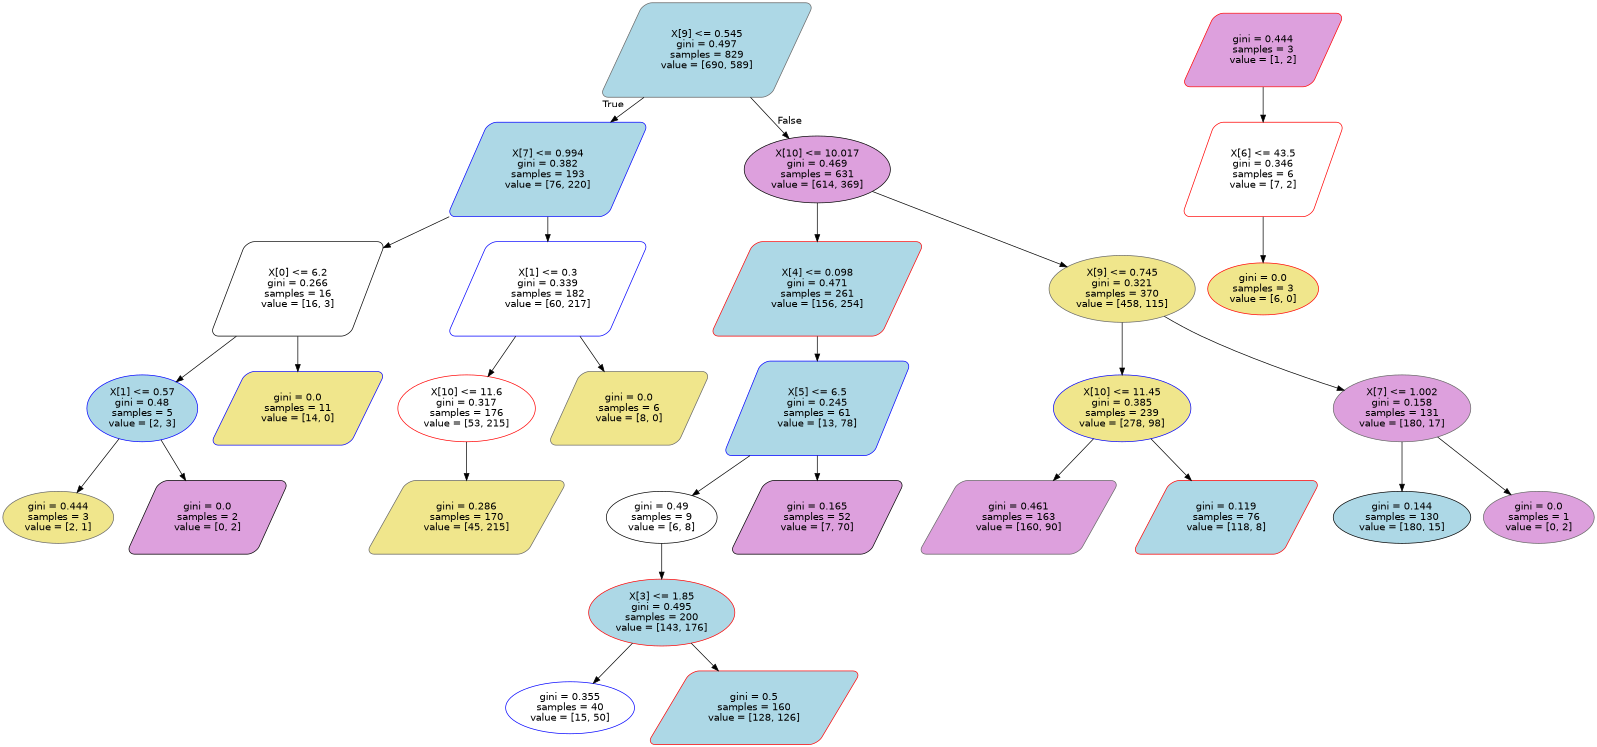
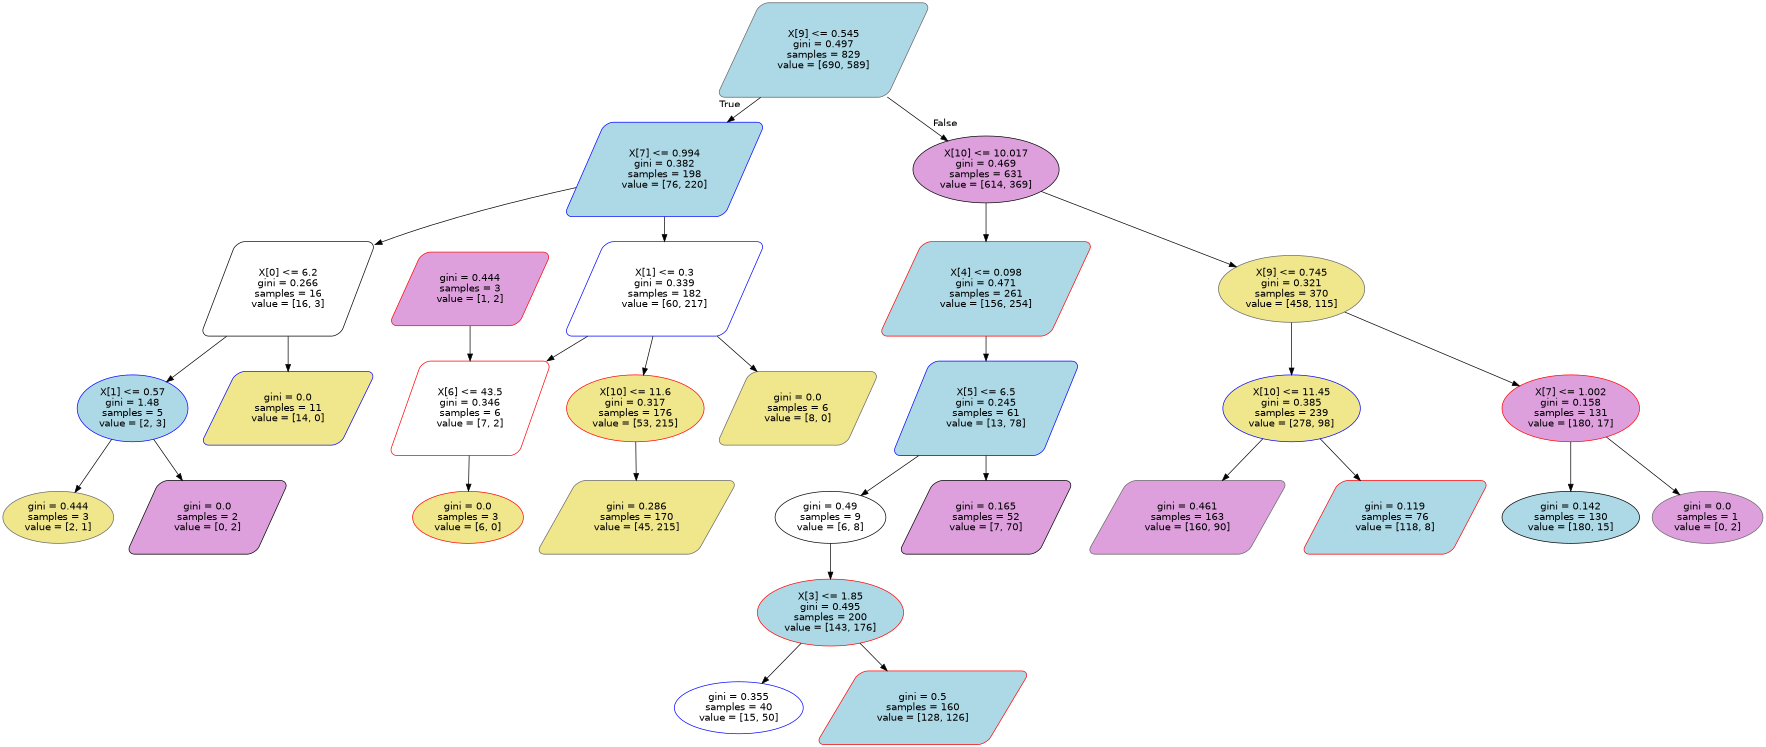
(548, 169) -> (665, 169)
none -> (570, 347)
(142, 408) -> (133, 408)
(467, 408) -> (635, 408)
(1402, 408) -> (1571, 408)
(1402, 517) -> (1571, 517)
